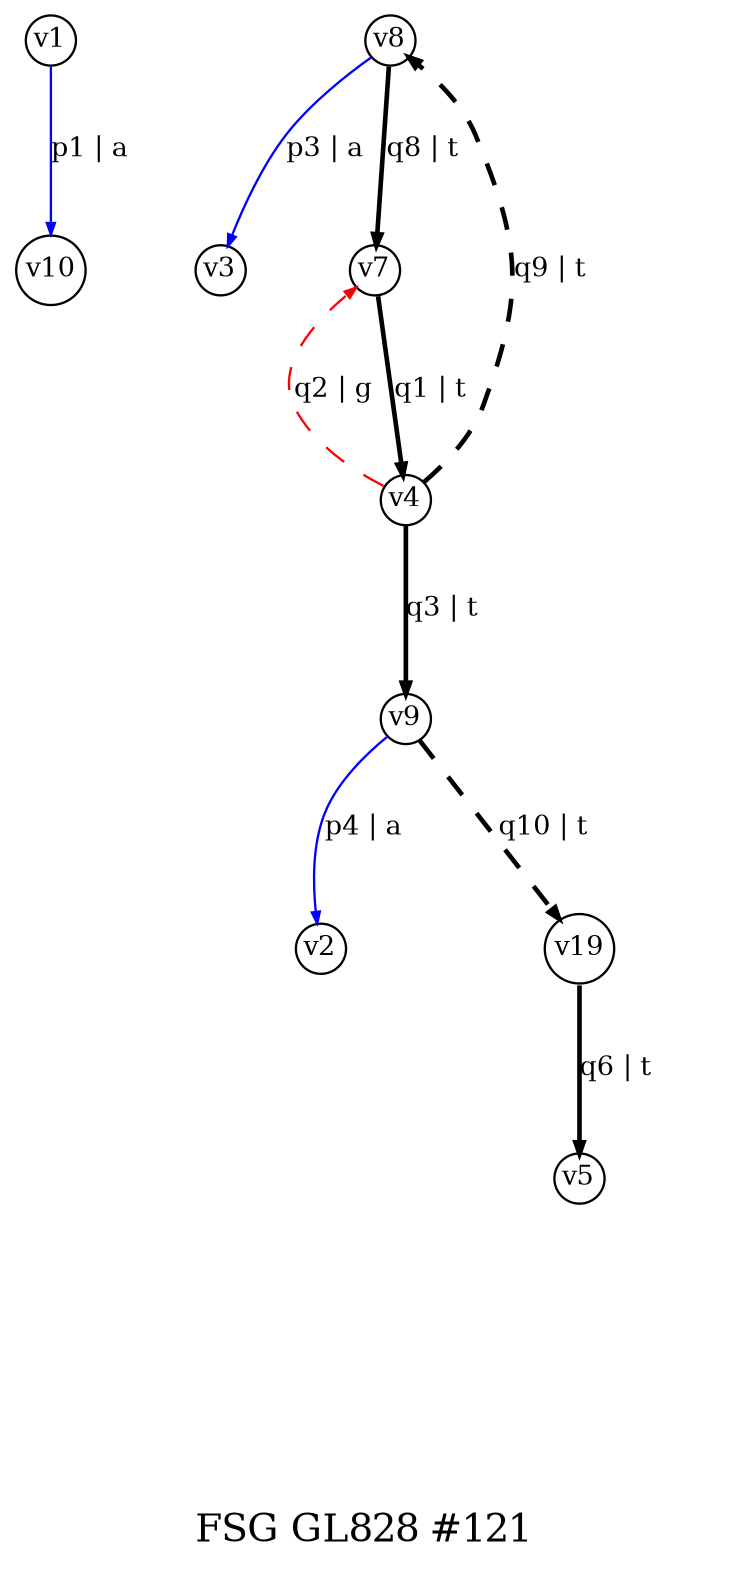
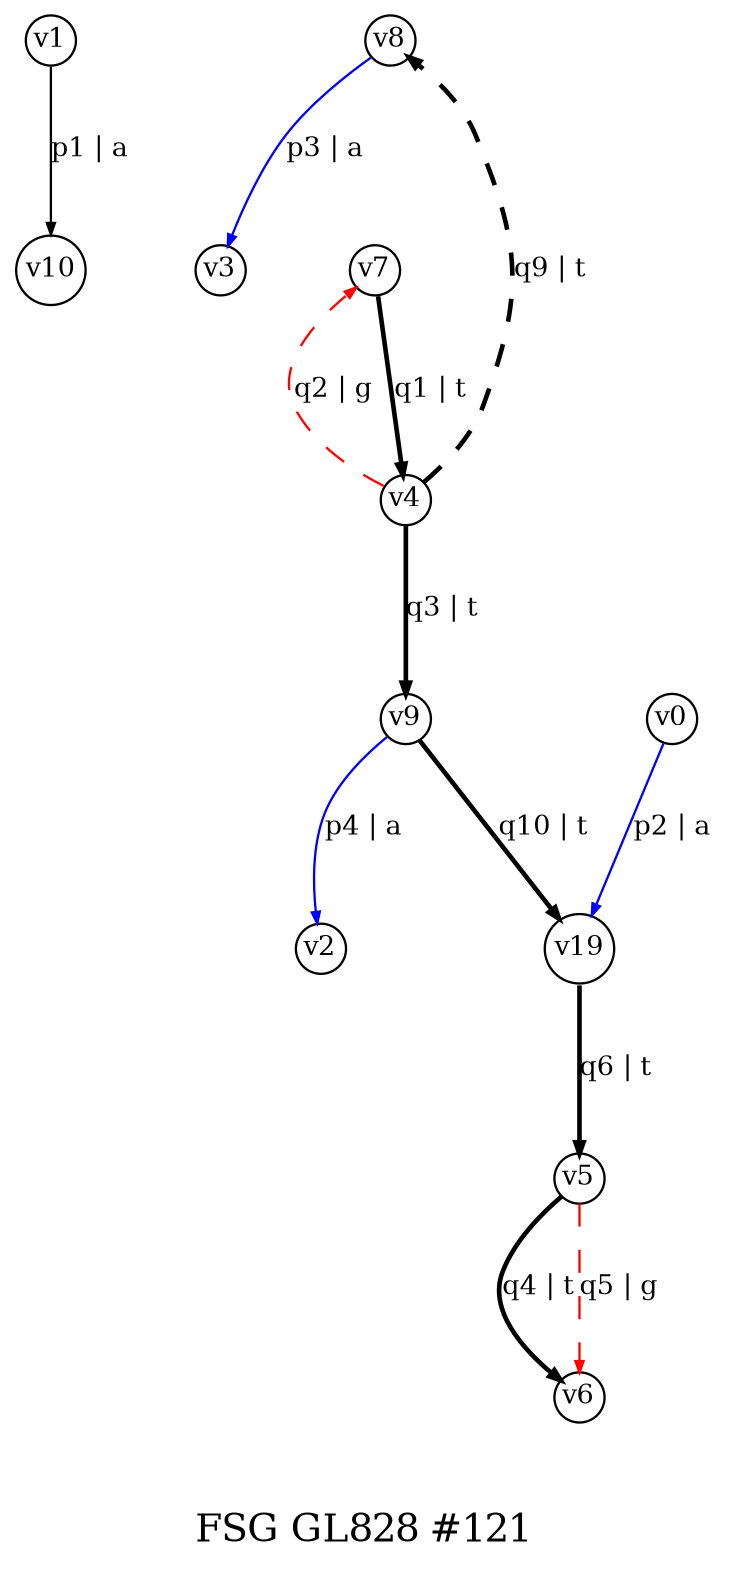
(51, 144) -> (51, 144)
(383, 150) -> none
none -> (672, 719)
(486, 825) -> (486, 825)
none -> (579, 1397)
